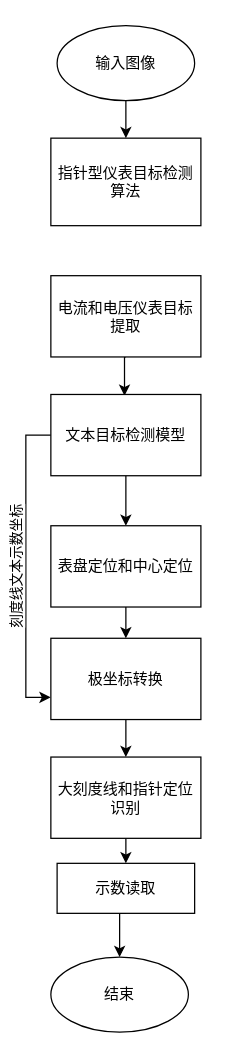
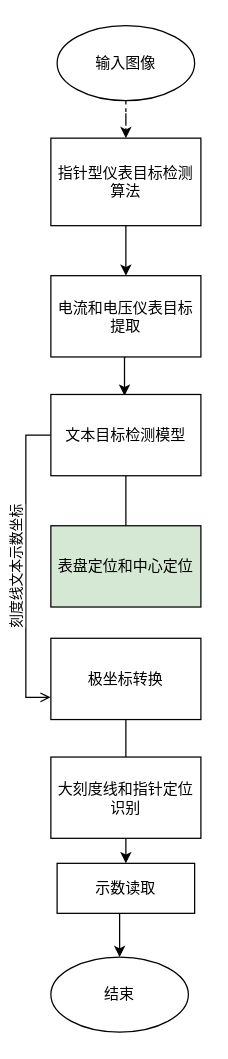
(126, 108) -> (126, 108)
none -> (126, 247)
(126, 516) -> (126, 519)
(126, 566) -> (126, 566)
(126, 618) -> none
(40, 697) -> (42, 697)
(126, 747) -> (126, 750)
